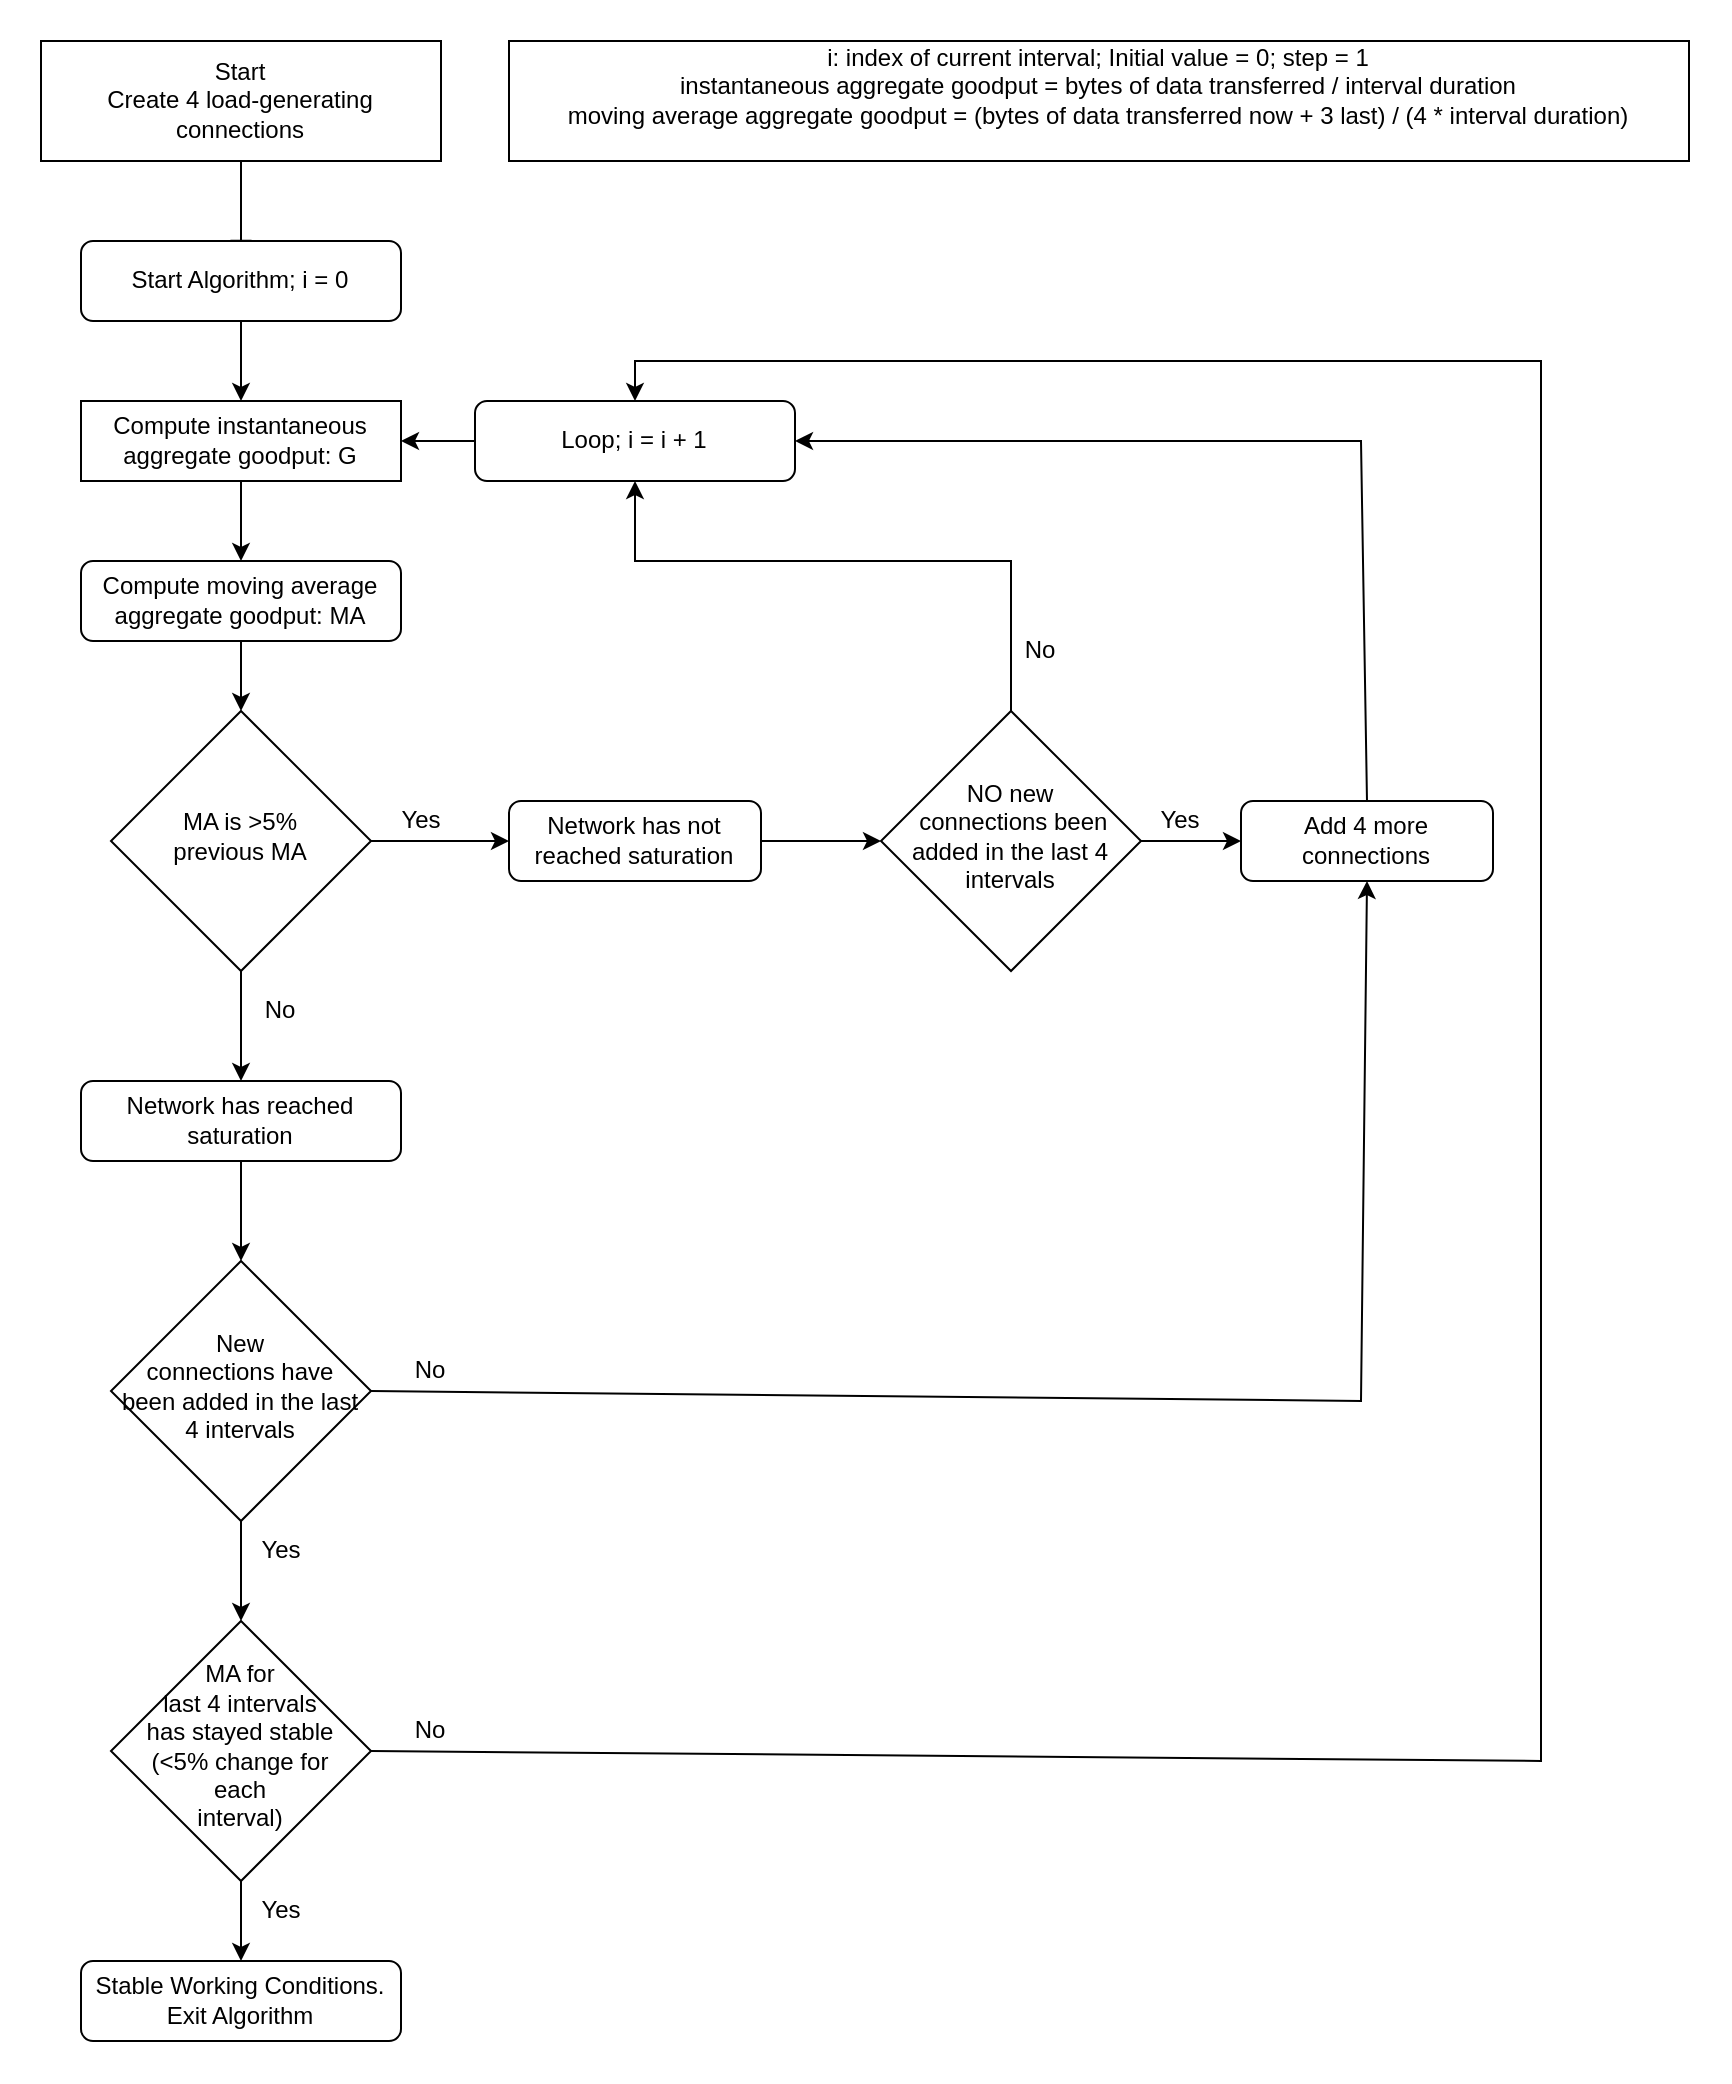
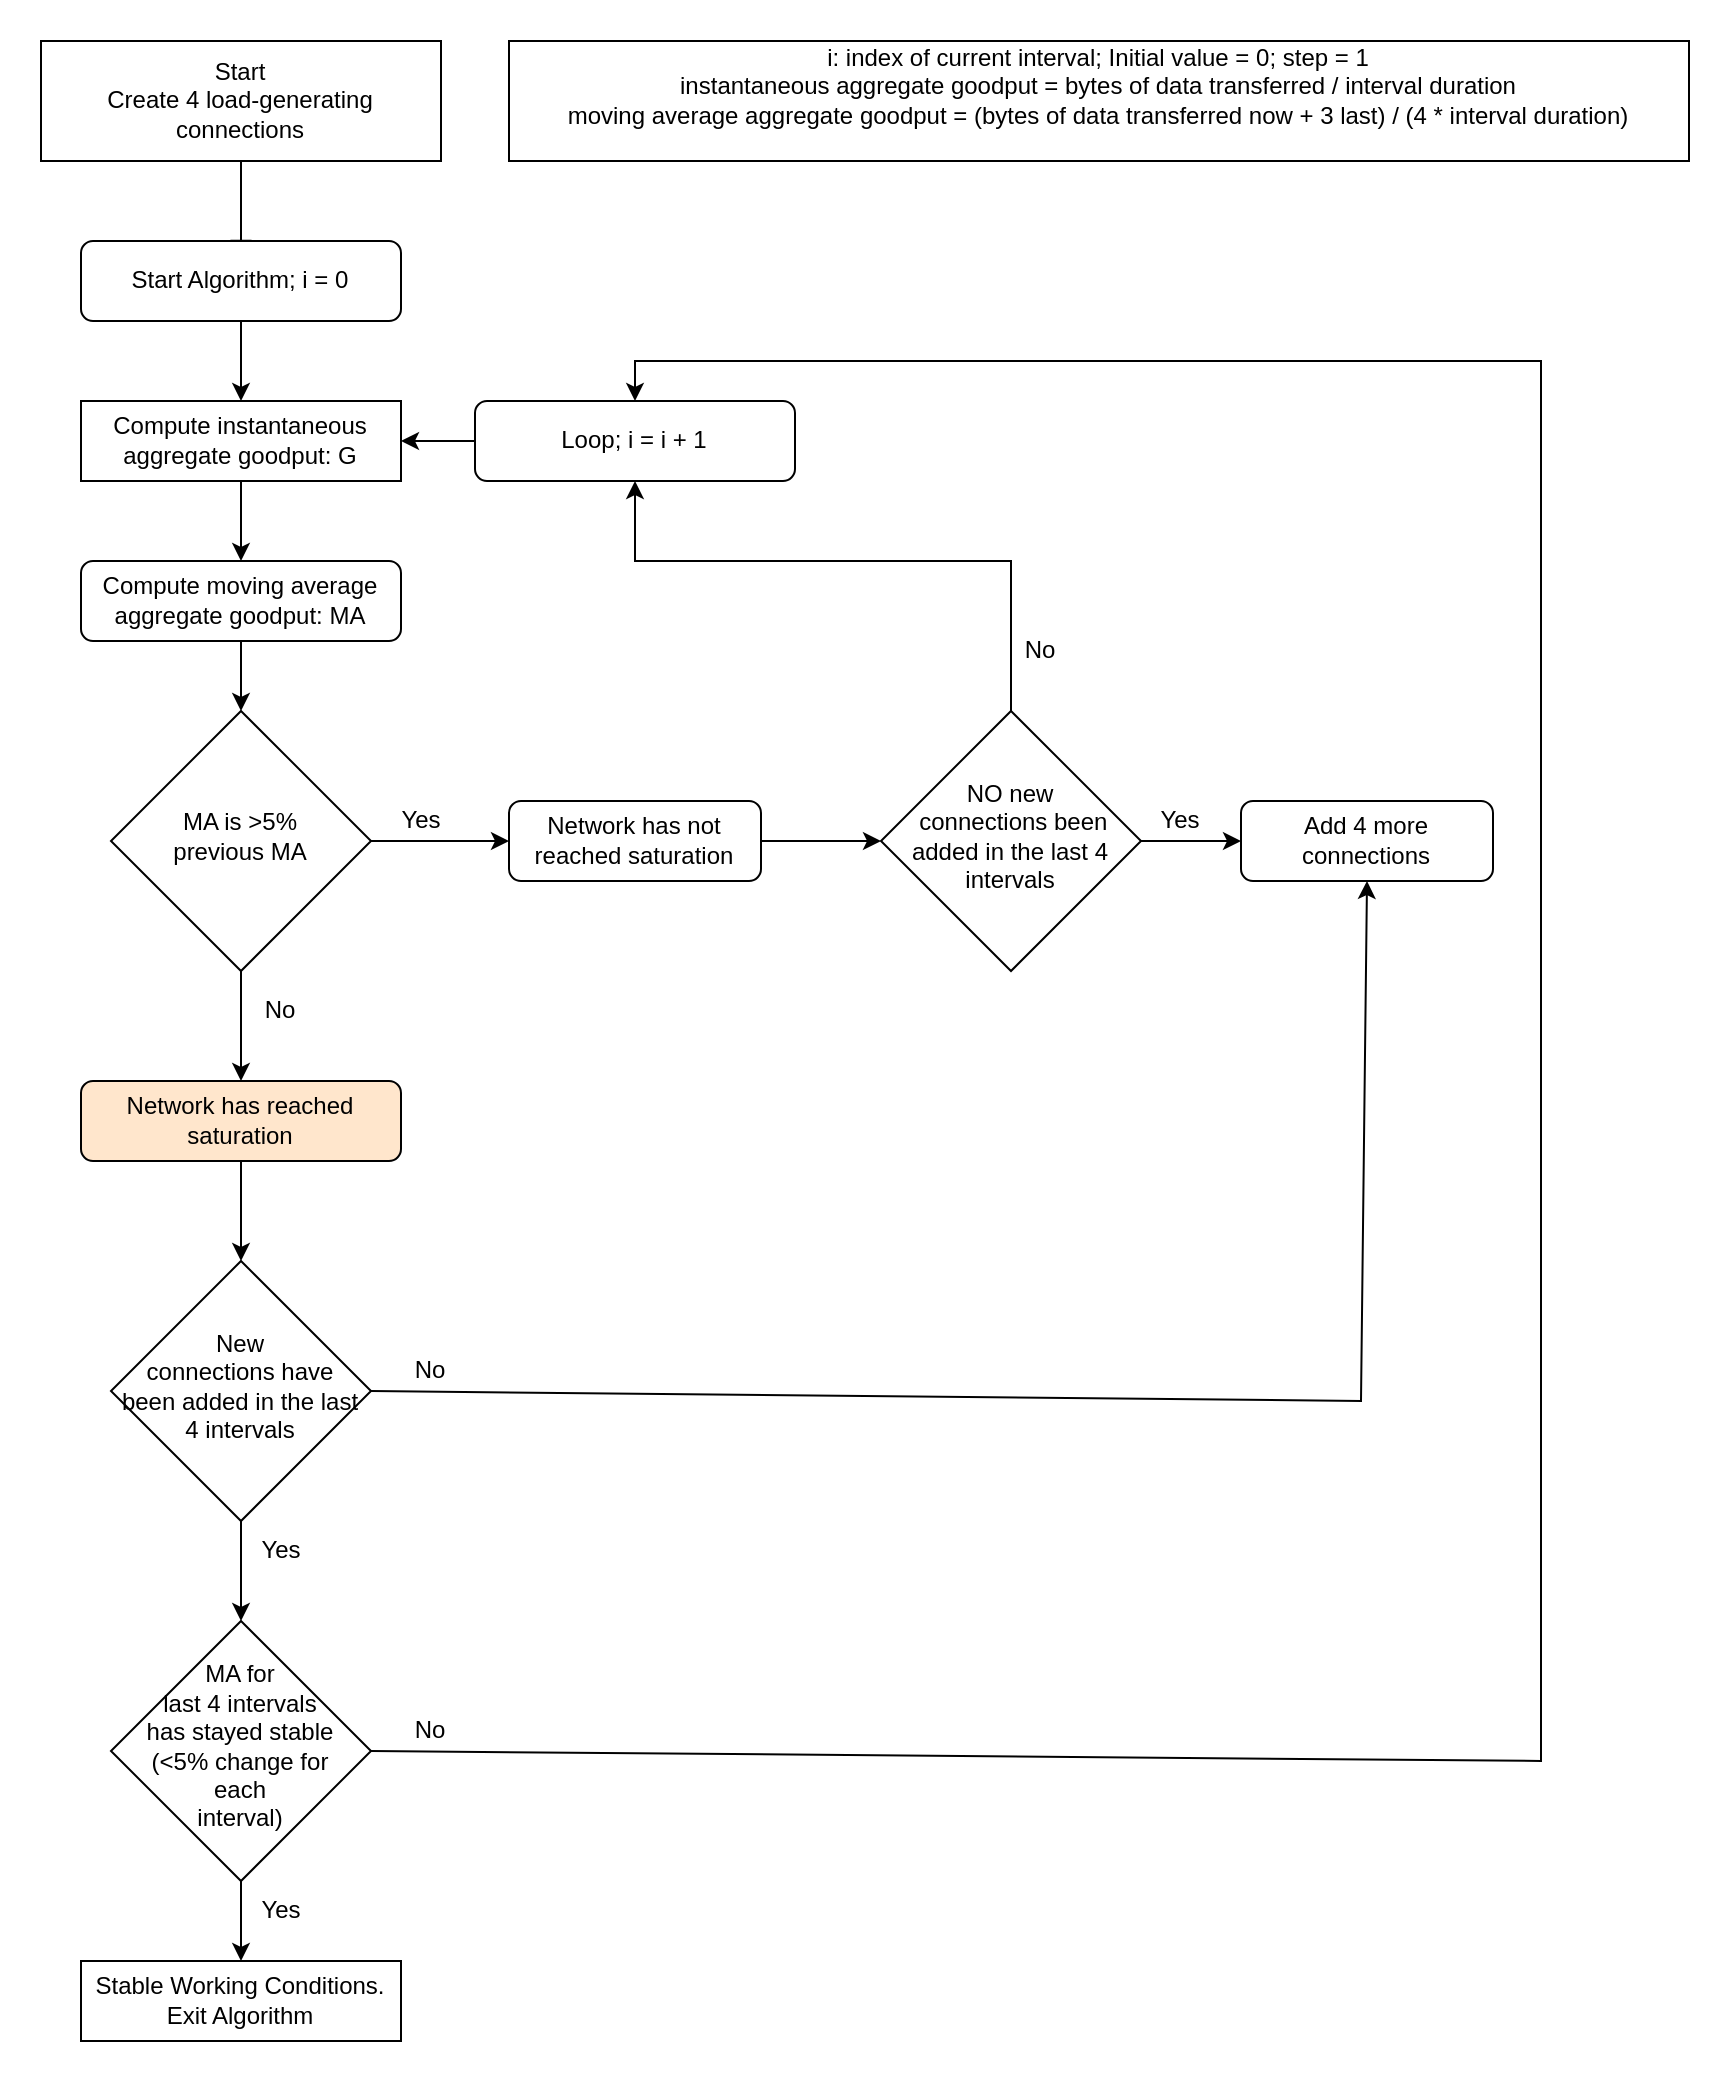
(1265, 441) -> none
(241, 1121) -> (241, 1121)
(241, 2001) -> (241, 2001)
